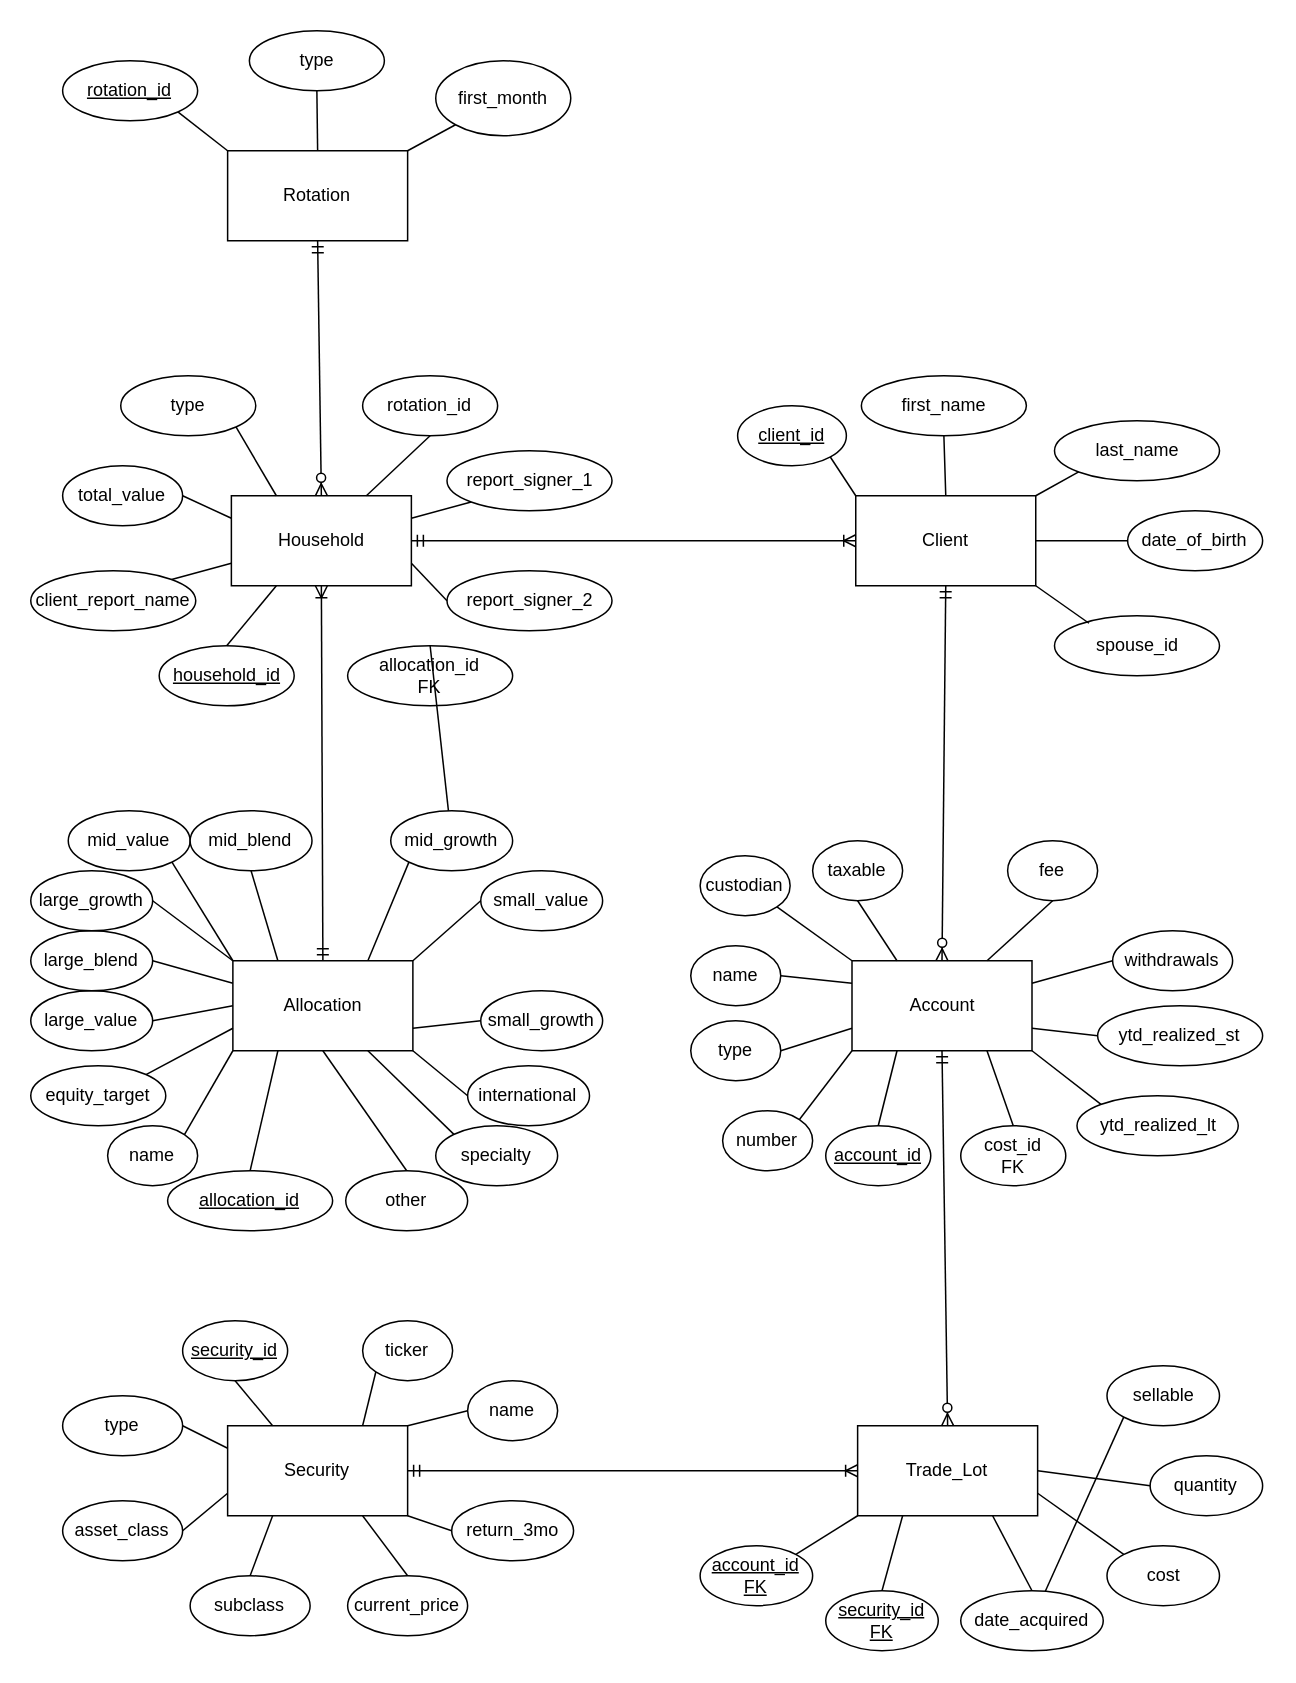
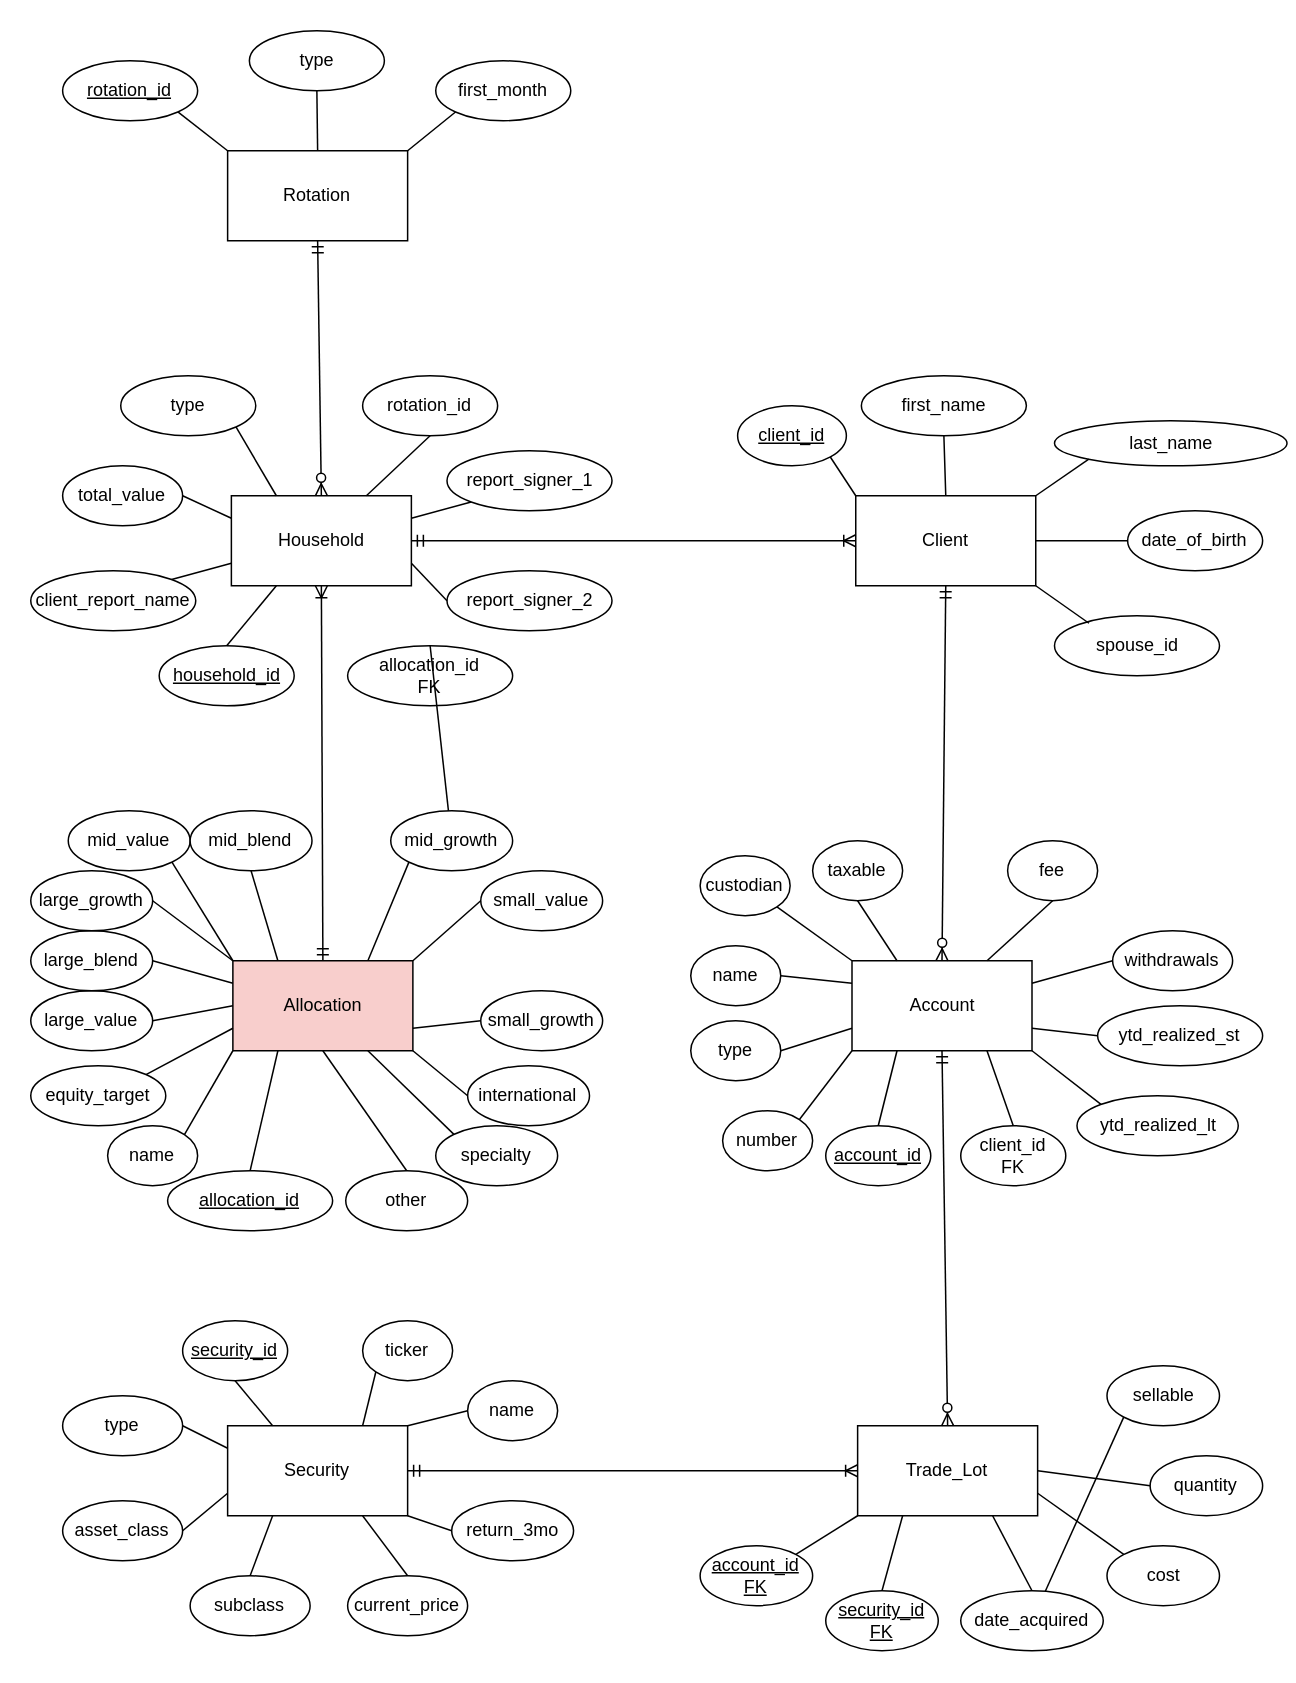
(503, 98) -> (503, 91)
(1137, 451) -> (1171, 443)
(323, 1006) -> (323, 1006)
(1013, 1156) -> (1013, 1156)
